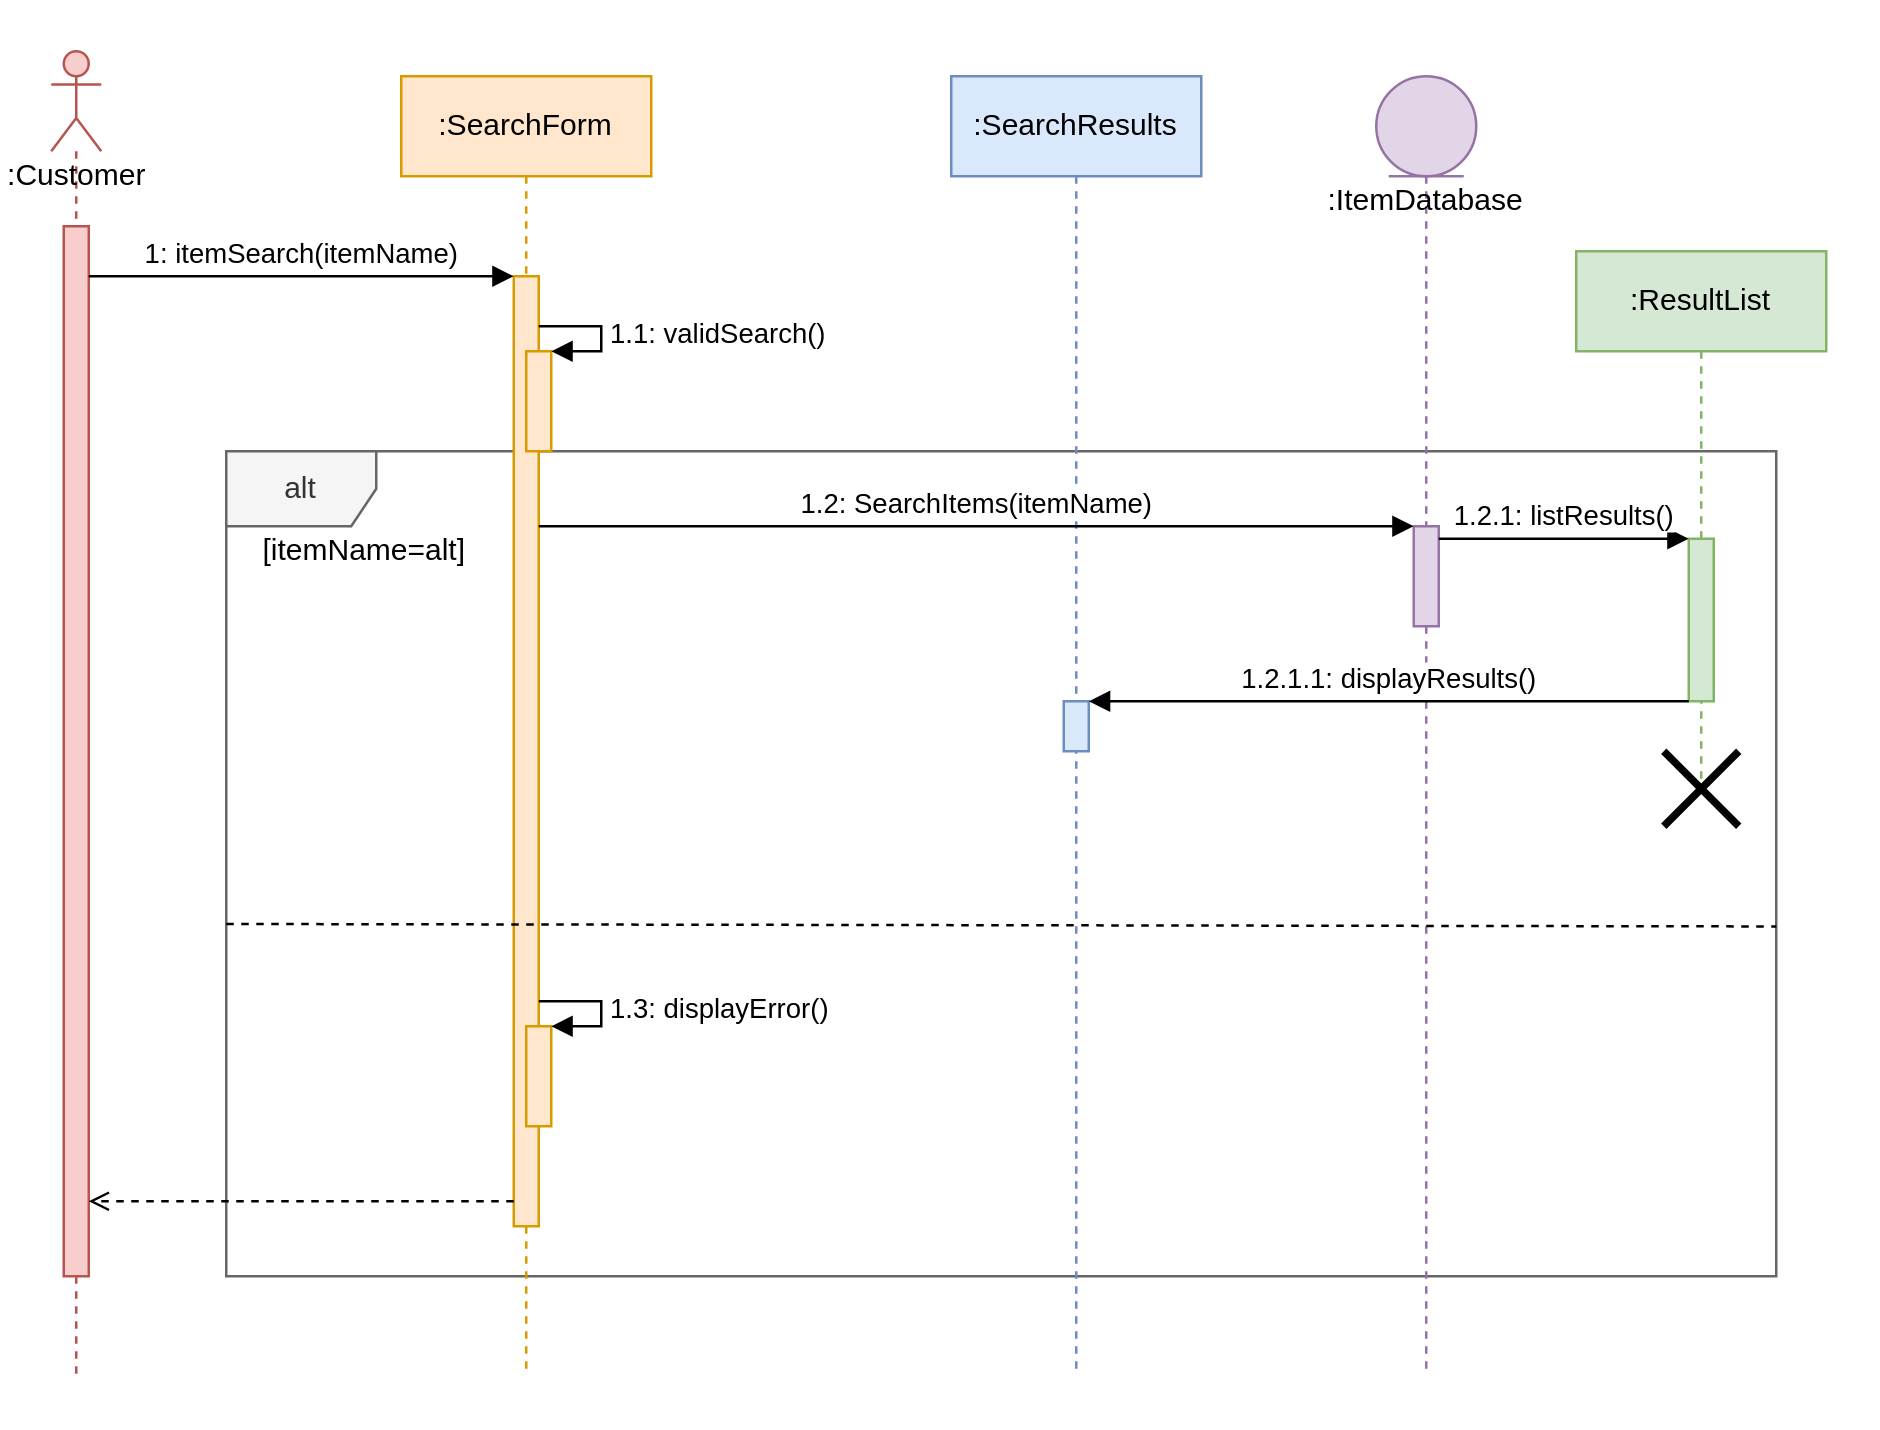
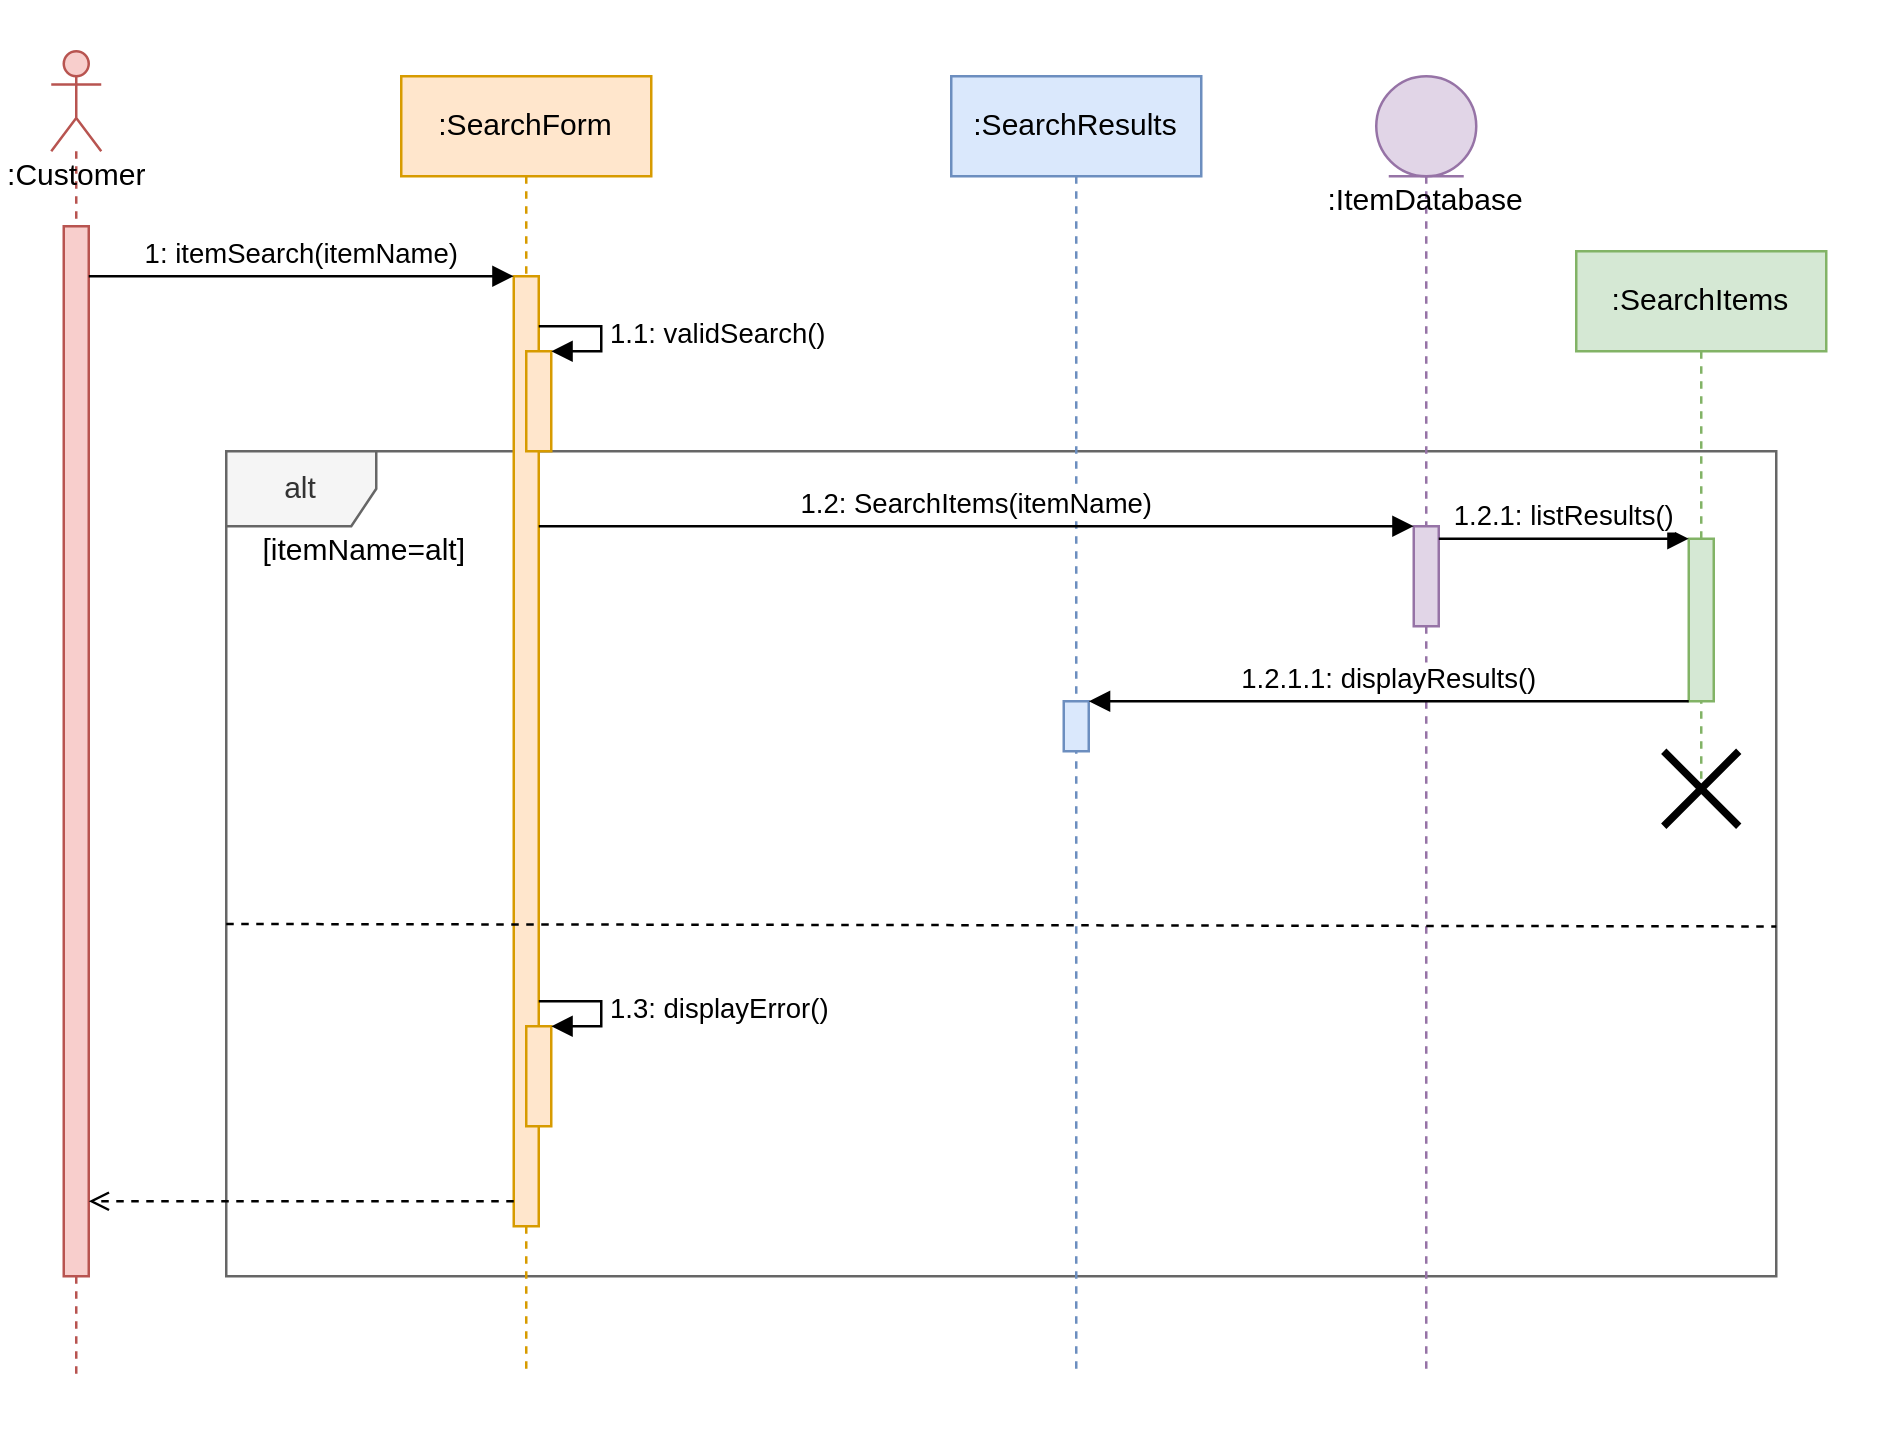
(1701, 301) -> (1701, 301)
